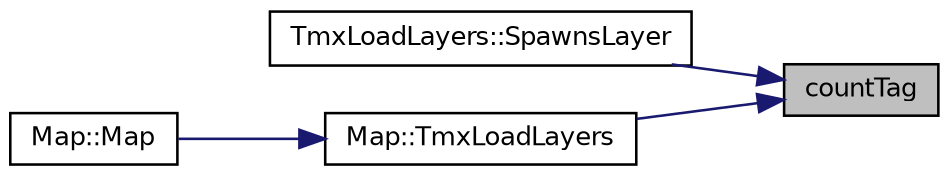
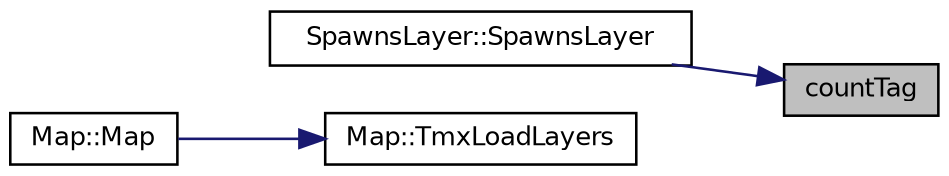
(481, 39) -> (481, 39)
(697, 111) -> none
